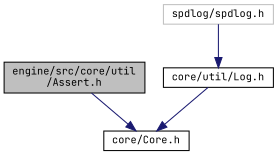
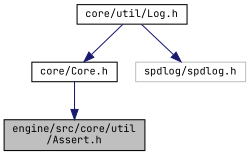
(218, 41) -> (157, 39)
(110, 109) -> (75, 95)
